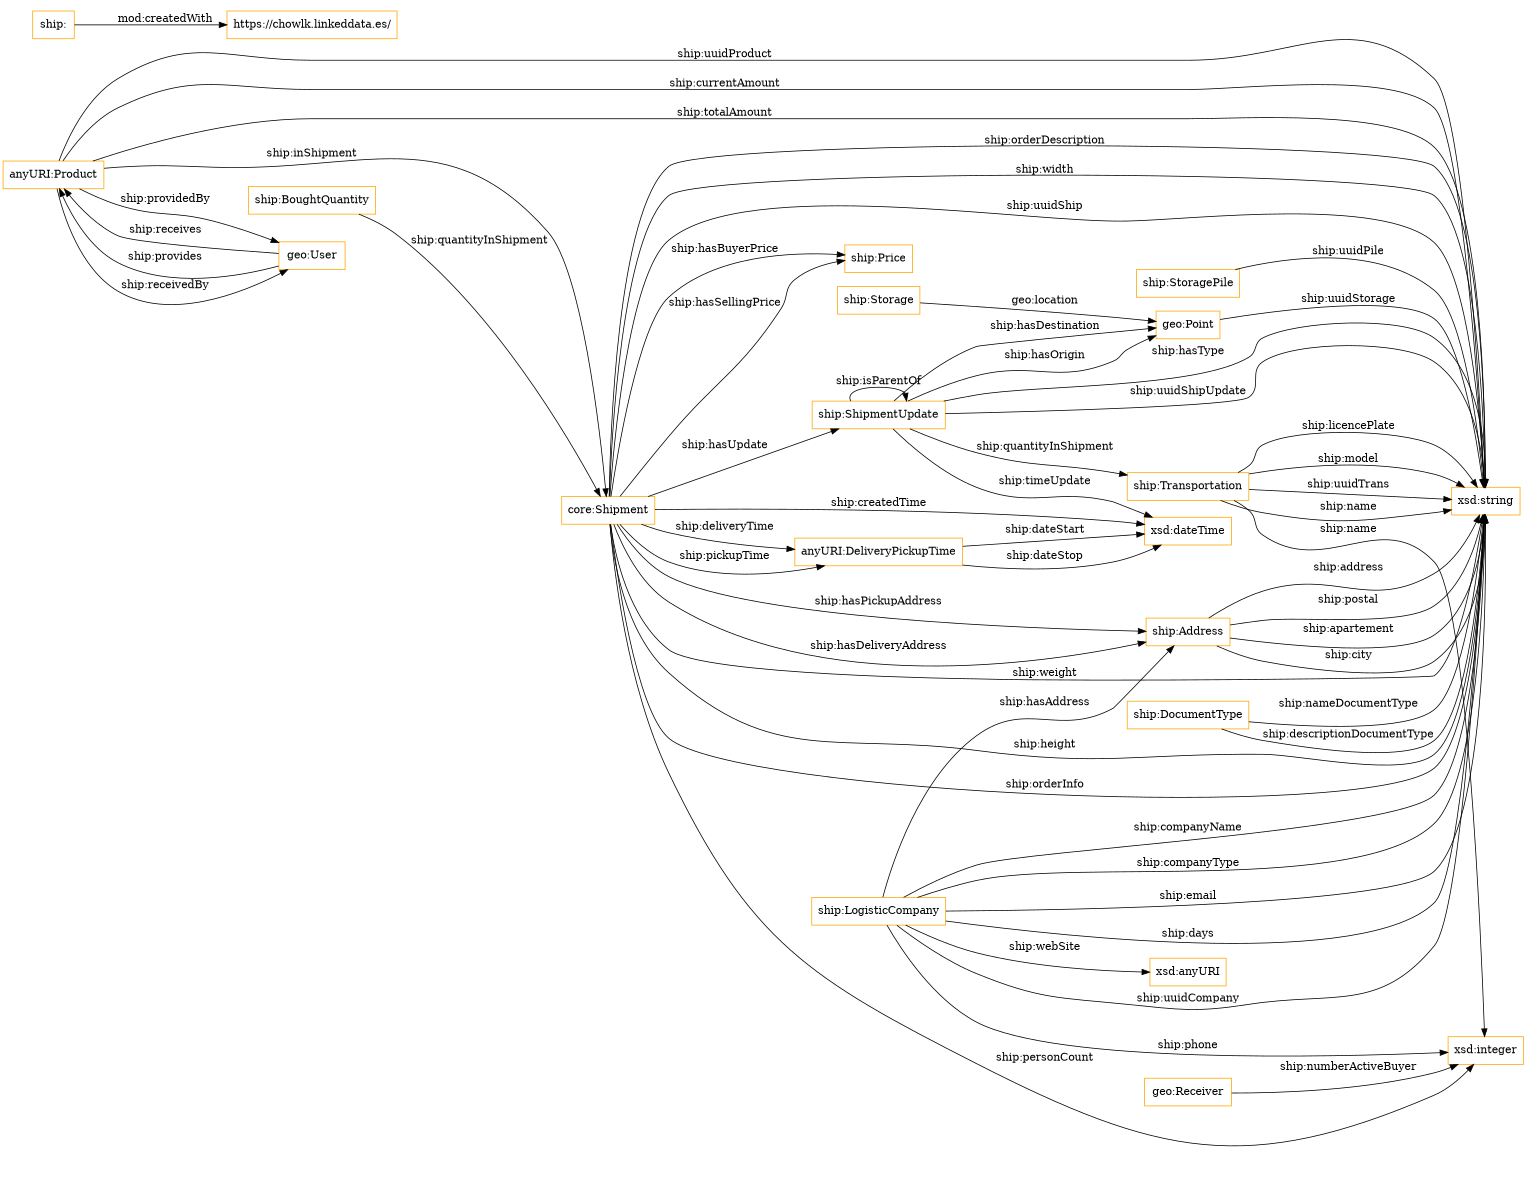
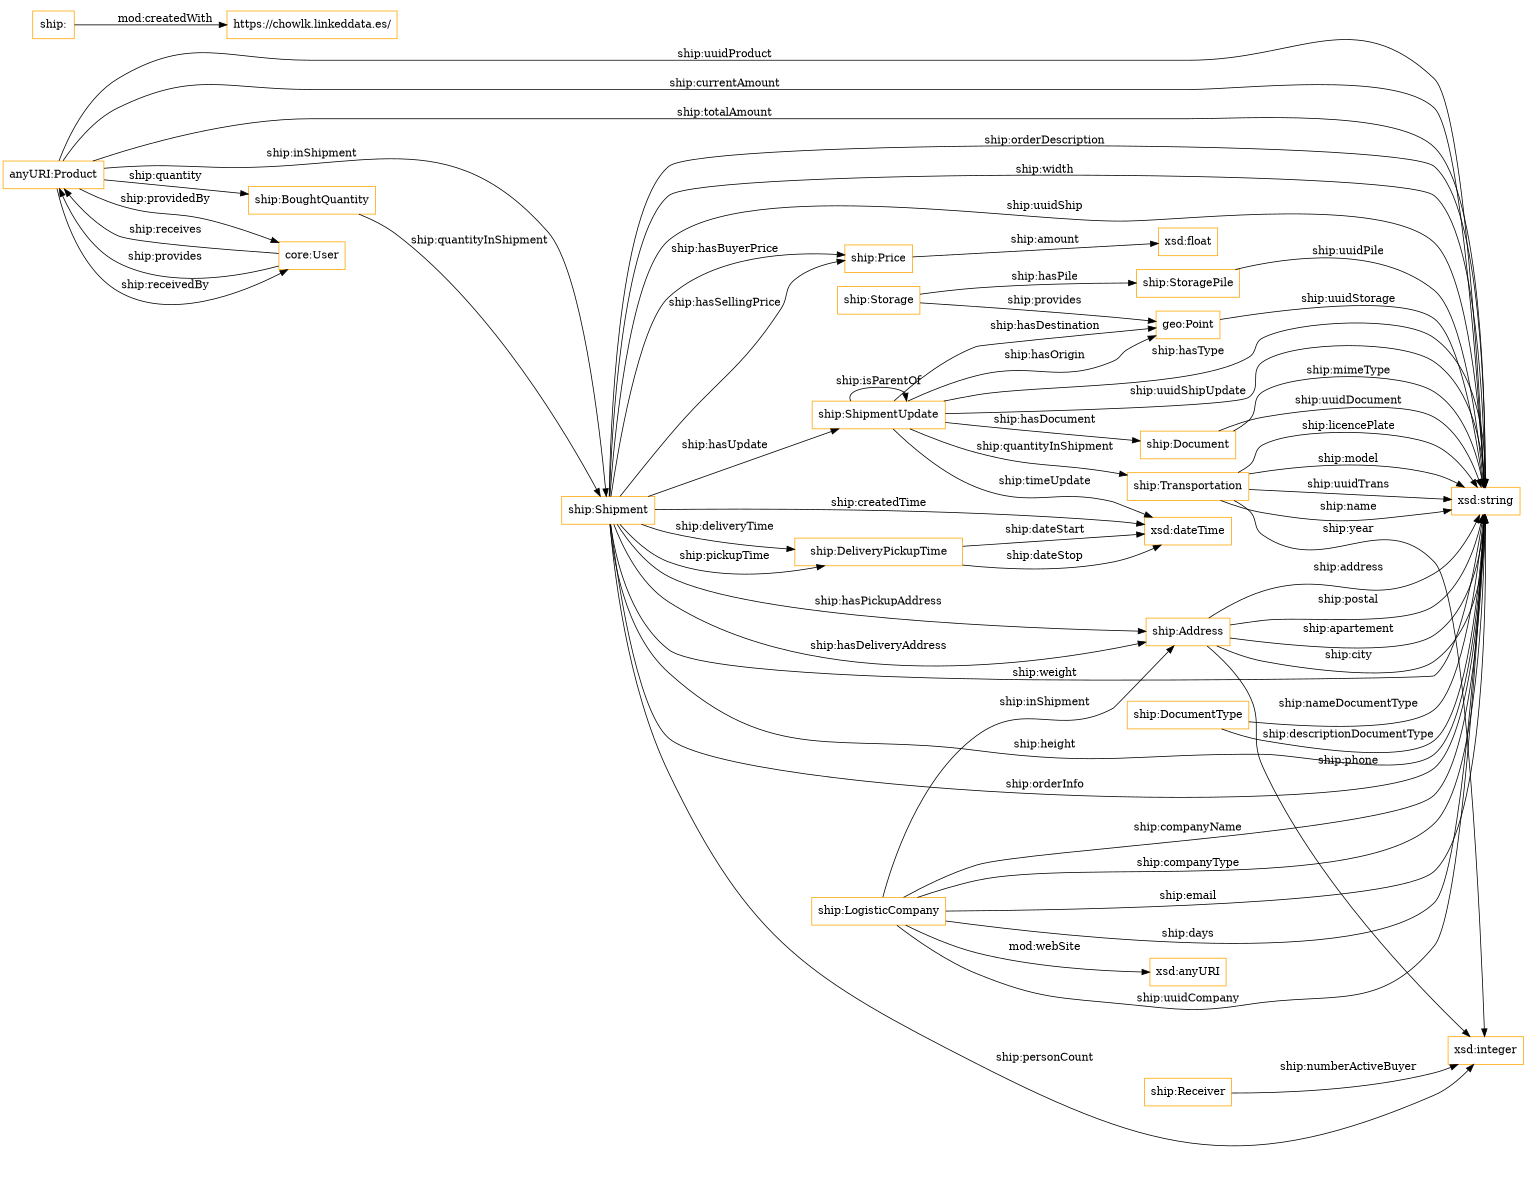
none -> (172, 187)
none -> (1188, 242)
(312, 256) -> (312, 256)
none -> (1024, 285)
(1045, 301) -> (1045, 301)
none -> (1188, 445)
(608, 510) -> (608, 510)
(1348, 529) -> (1348, 529)
(879, 552) -> (879, 552)
(1045, 702) -> (1045, 702)
(1045, 947) -> (1045, 947)
(1140, 1052) -> (1311, 852)
(1188, 1092) -> (1188, 1092)
